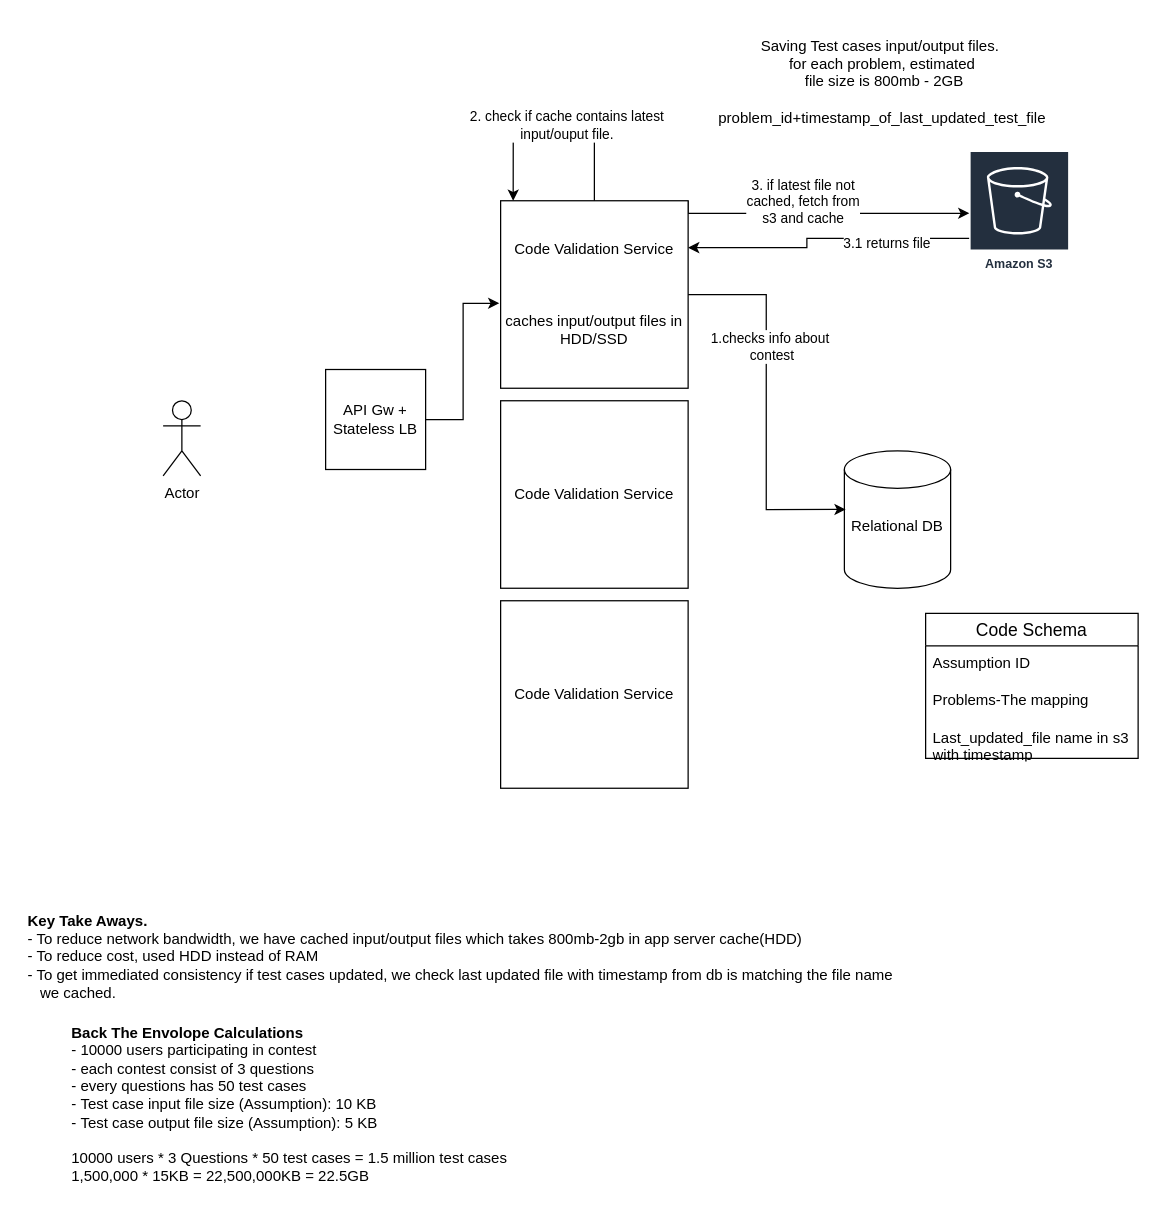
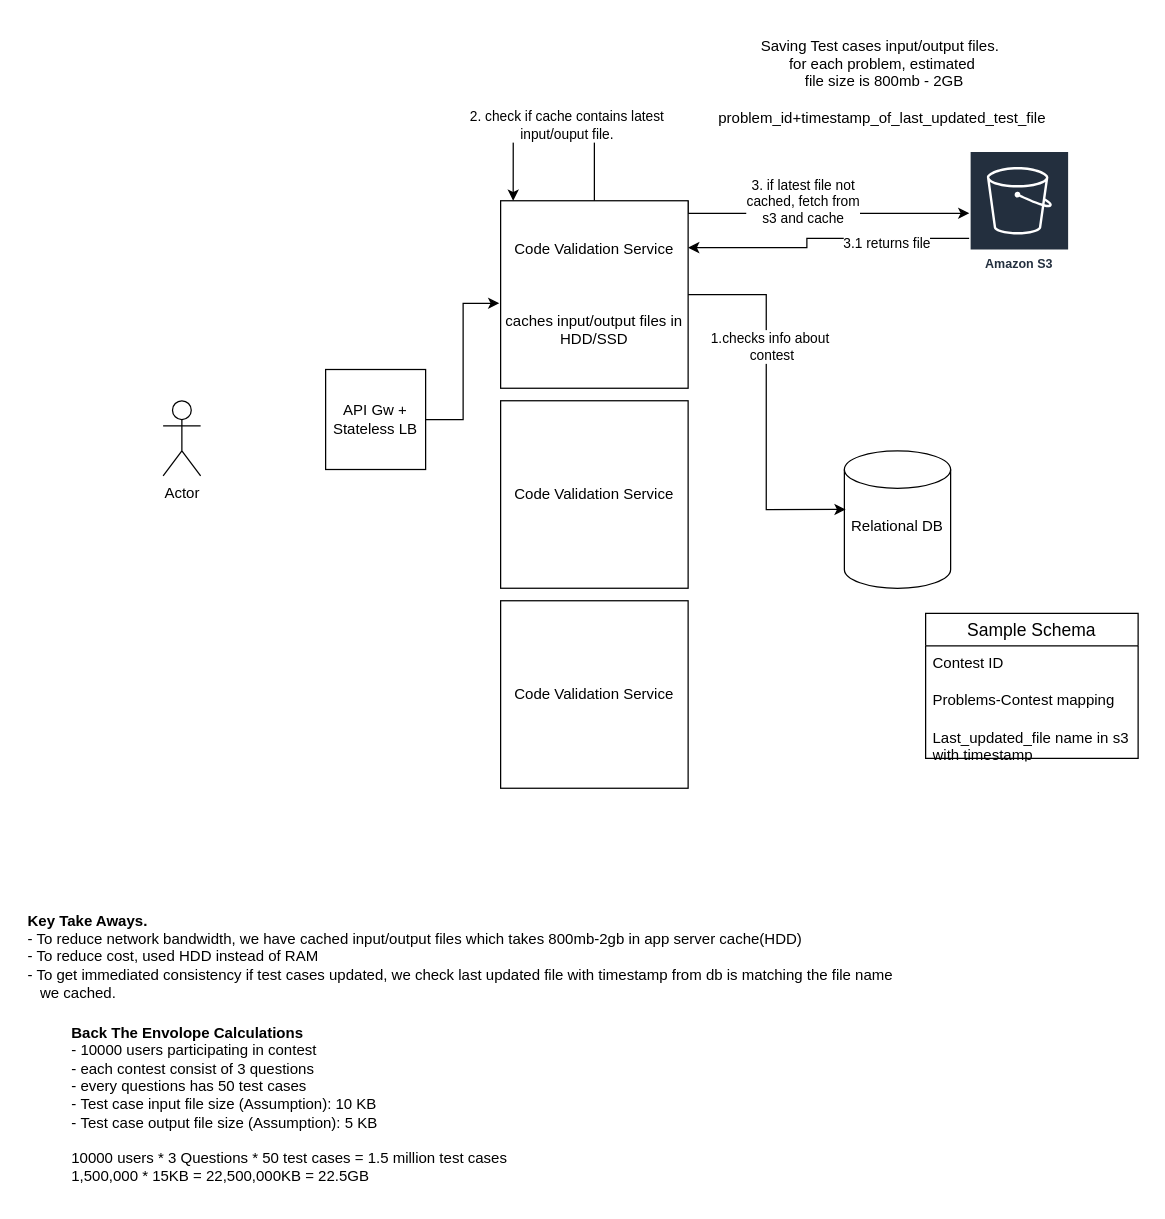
(1031, 630) -> (1031, 630)
(984, 663) -> (973, 663)
(1011, 701) -> (1028, 701)
